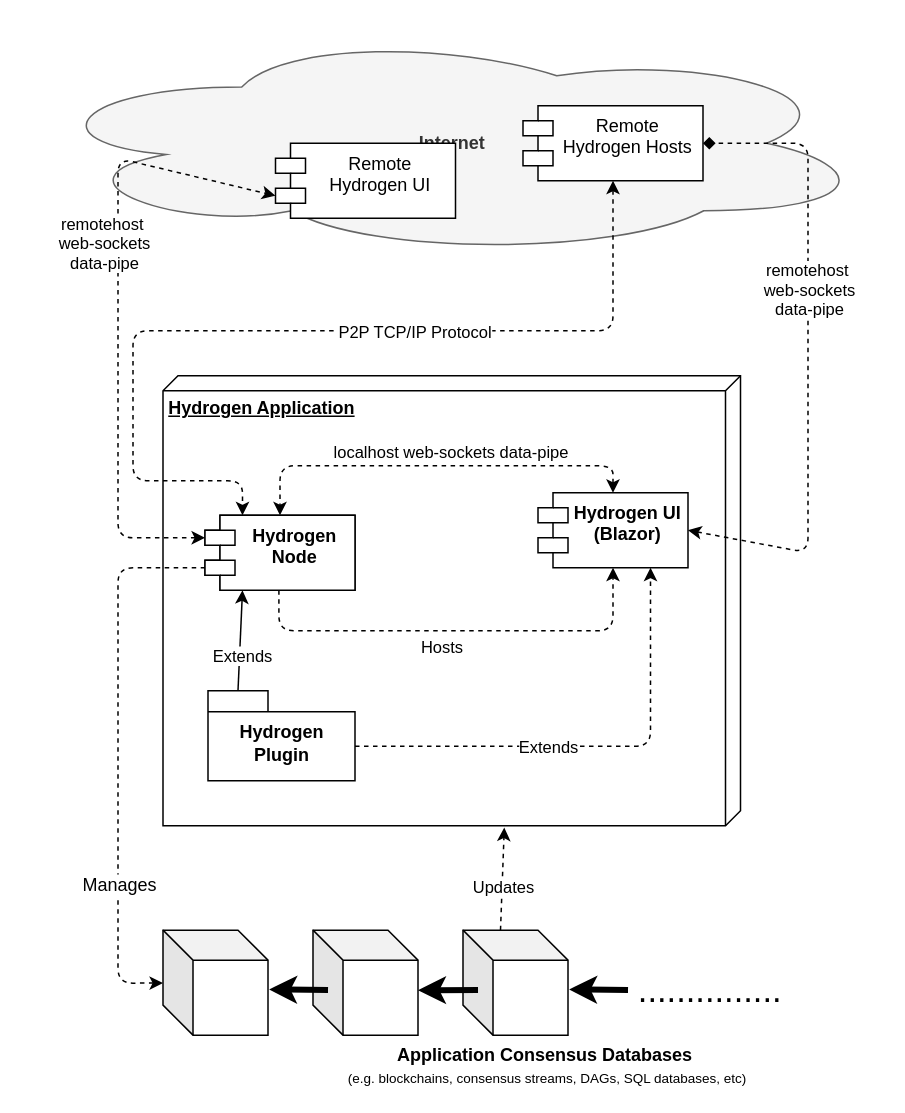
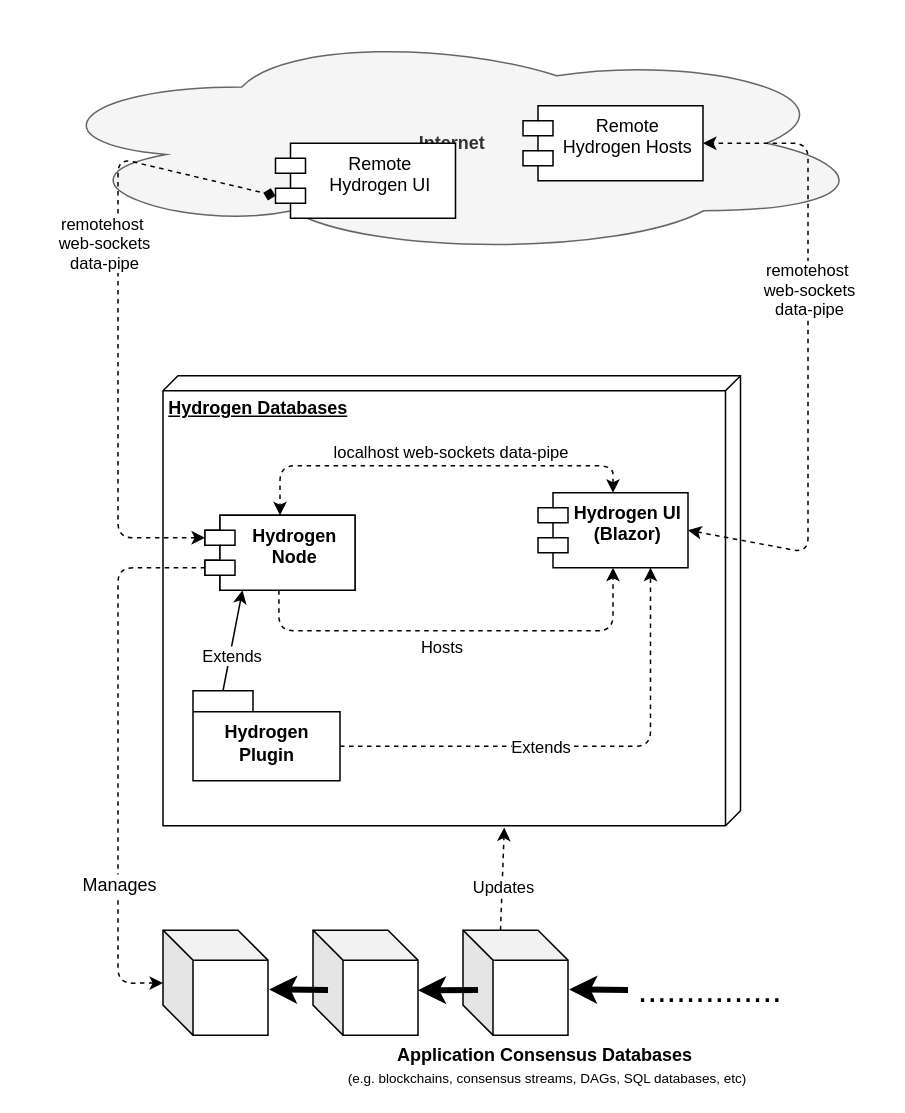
(715, 143) -> (714, 143)
(264, 193) -> (263, 193)
(322, 331) -> none
(260, 409) -> (257, 409)
(281, 736) -> (266, 736)
